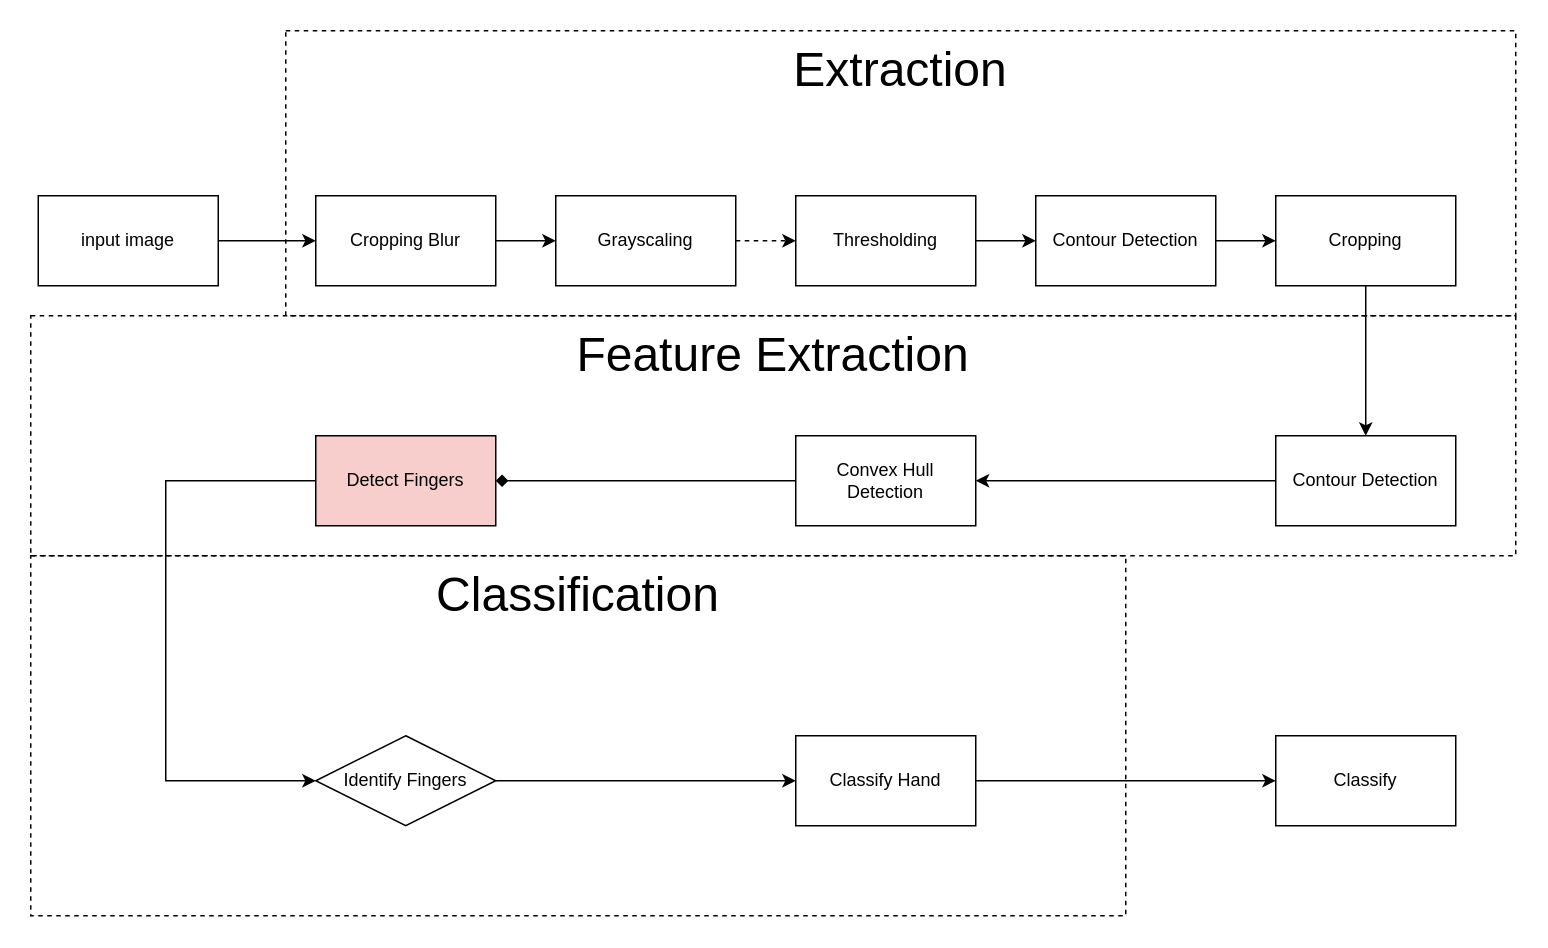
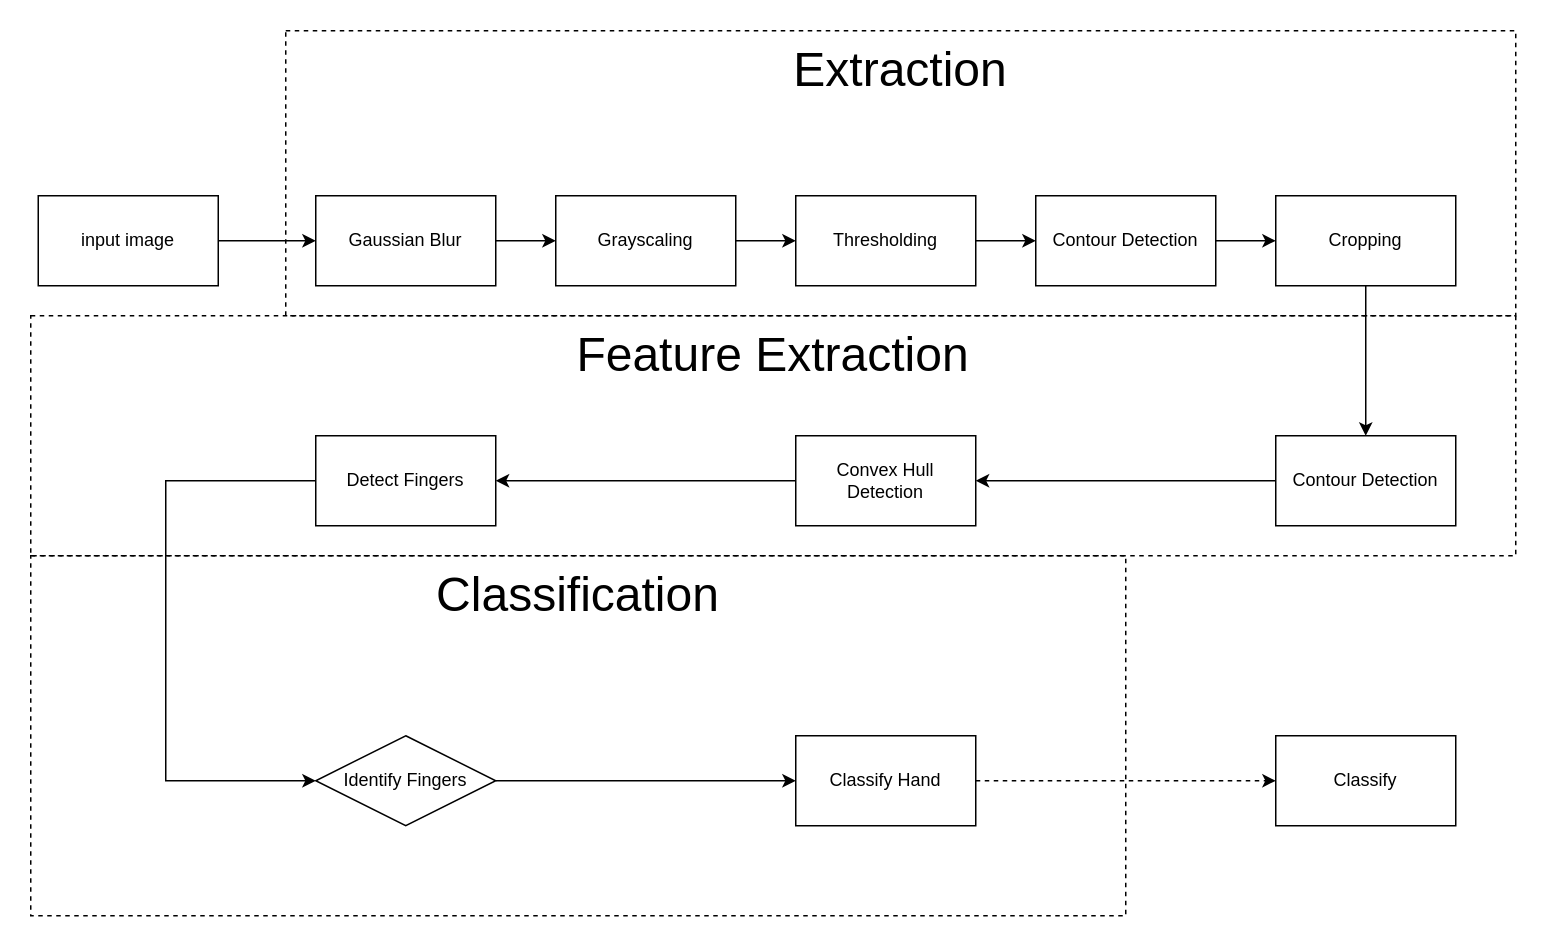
(406, 241) -> (406, 241)
(760, 241) -> (760, 241)
(406, 481) -> (406, 481)
(508, 481) -> (507, 481)
(1121, 781) -> (1121, 781)
